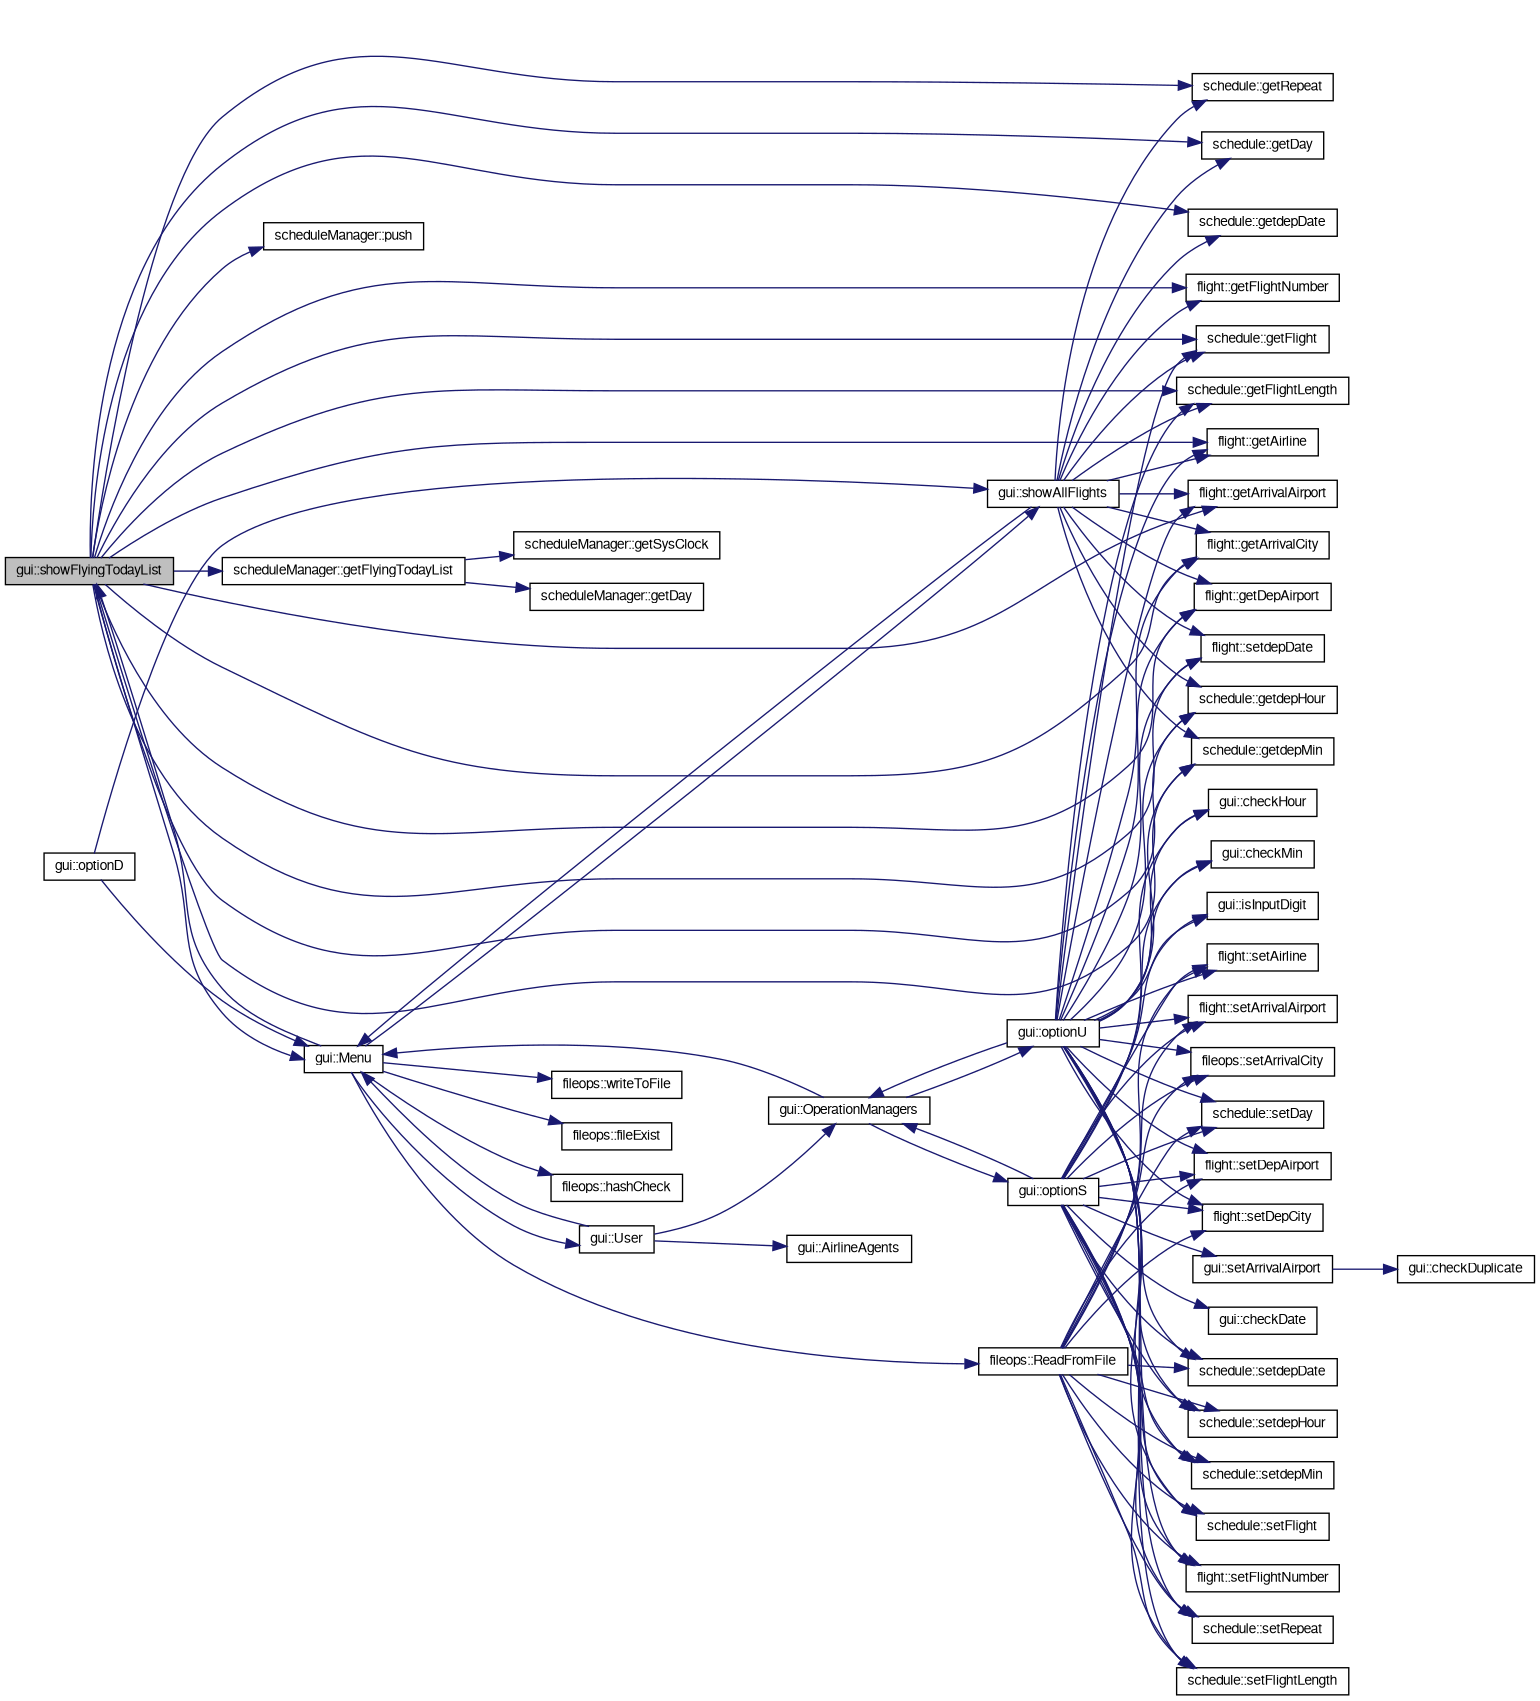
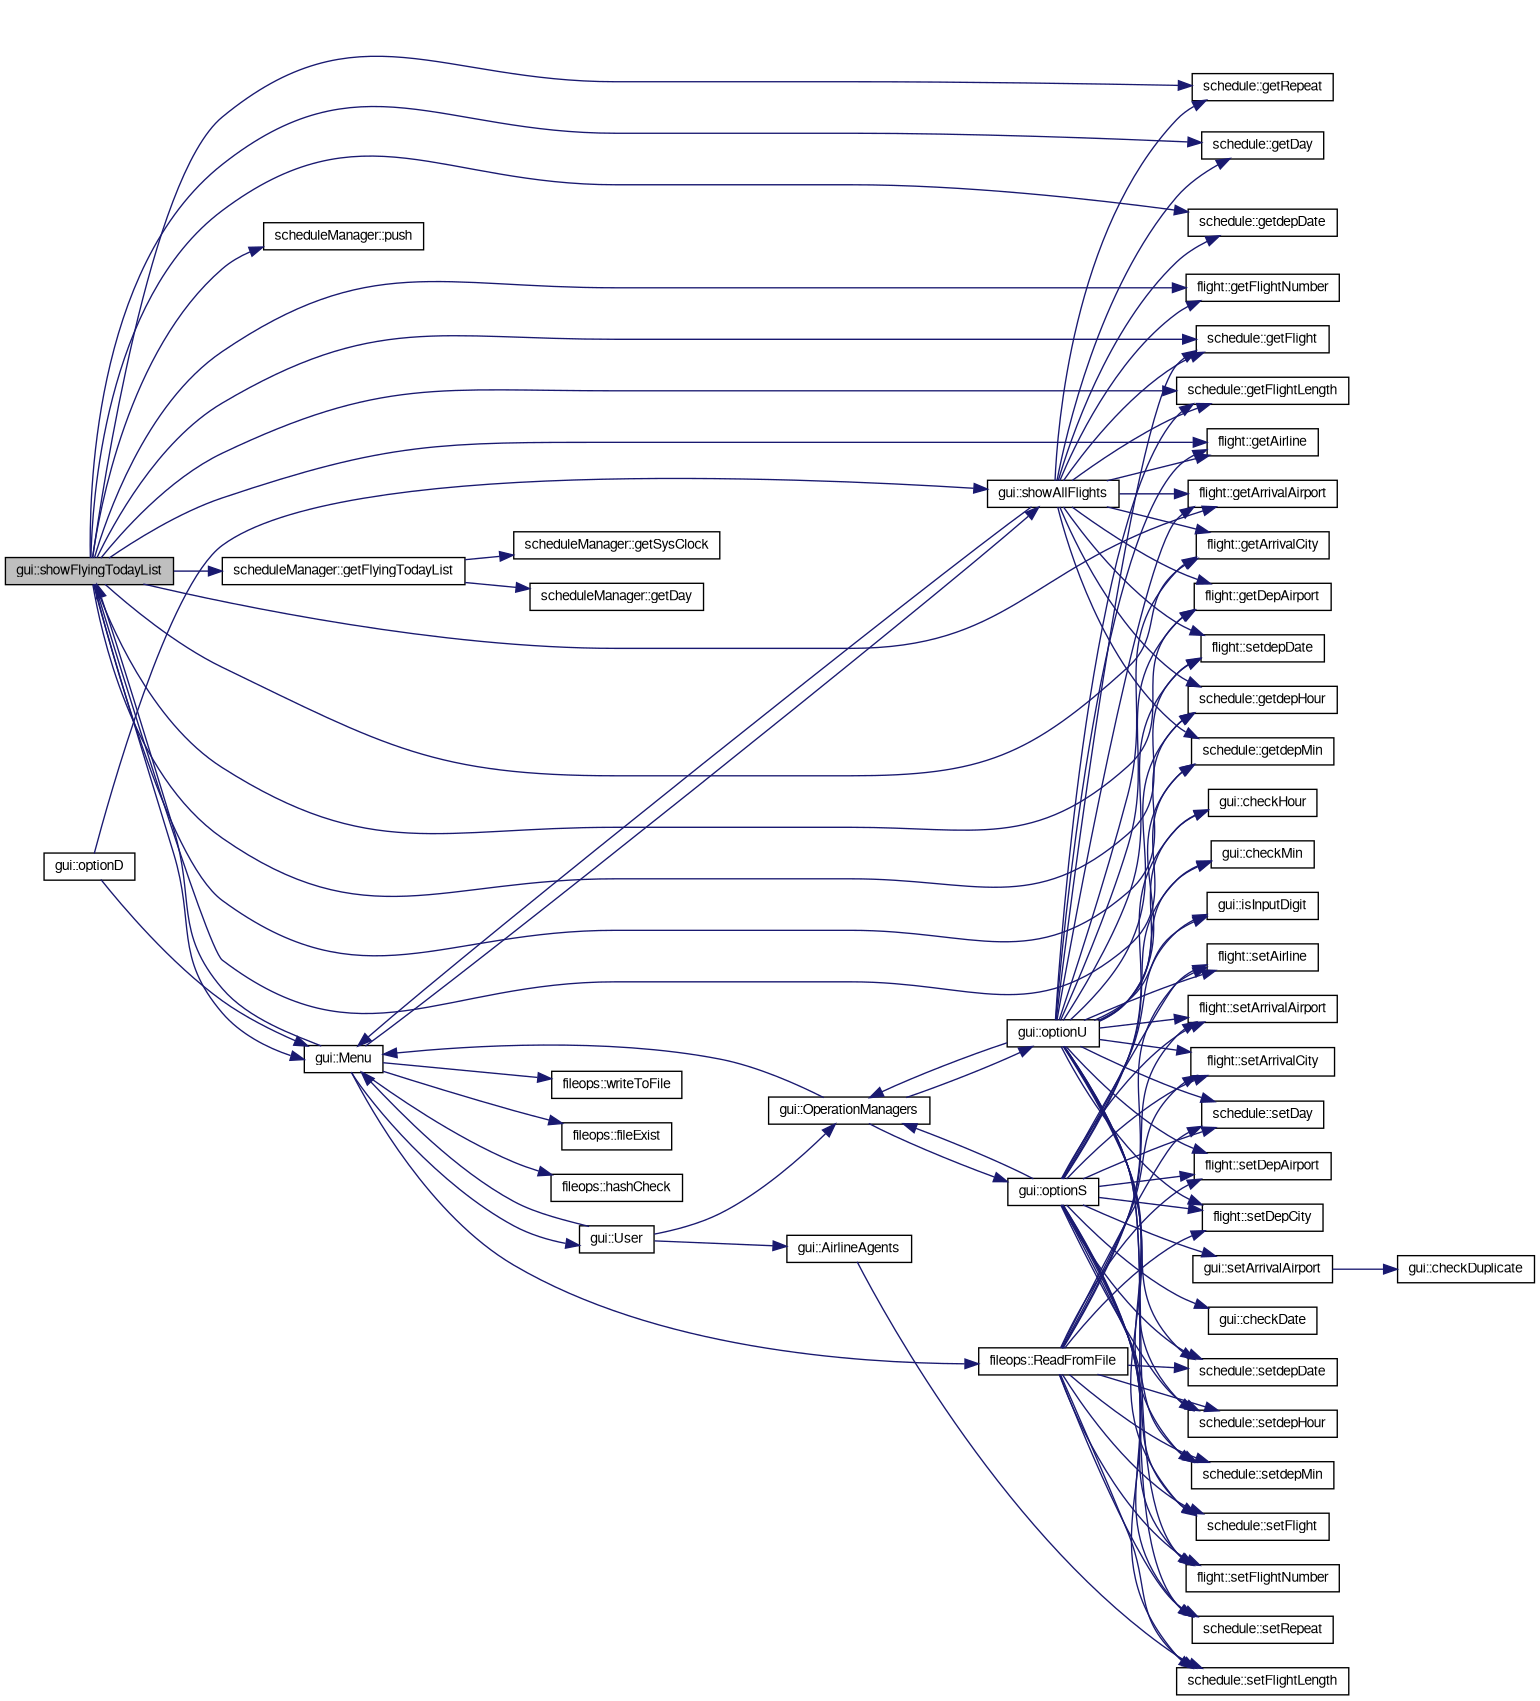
(1263, 1062) -> (1263, 1062)
(1139, 1349) -> (1000, 1483)
